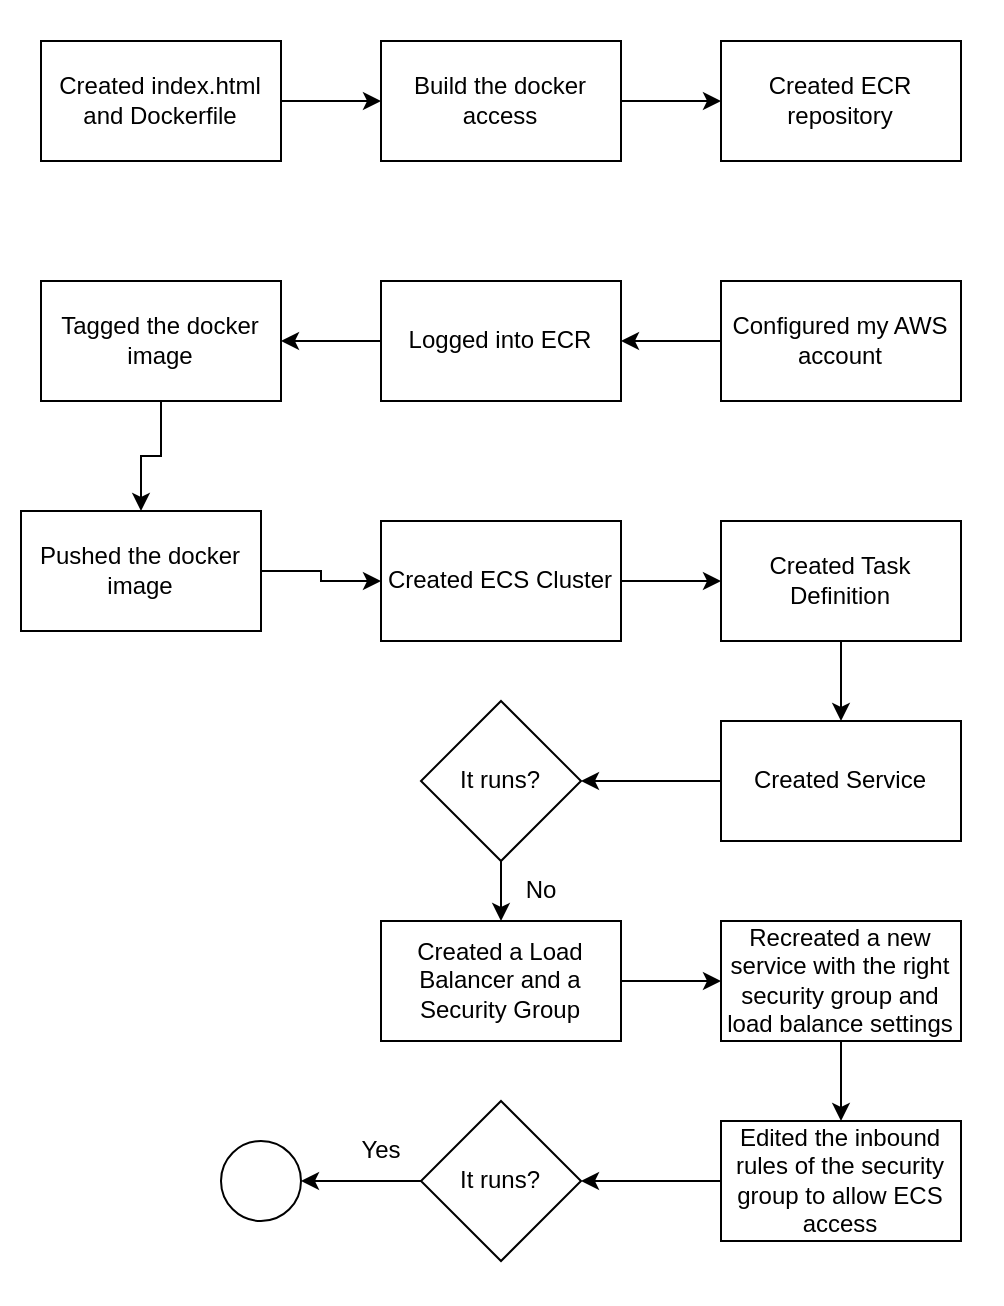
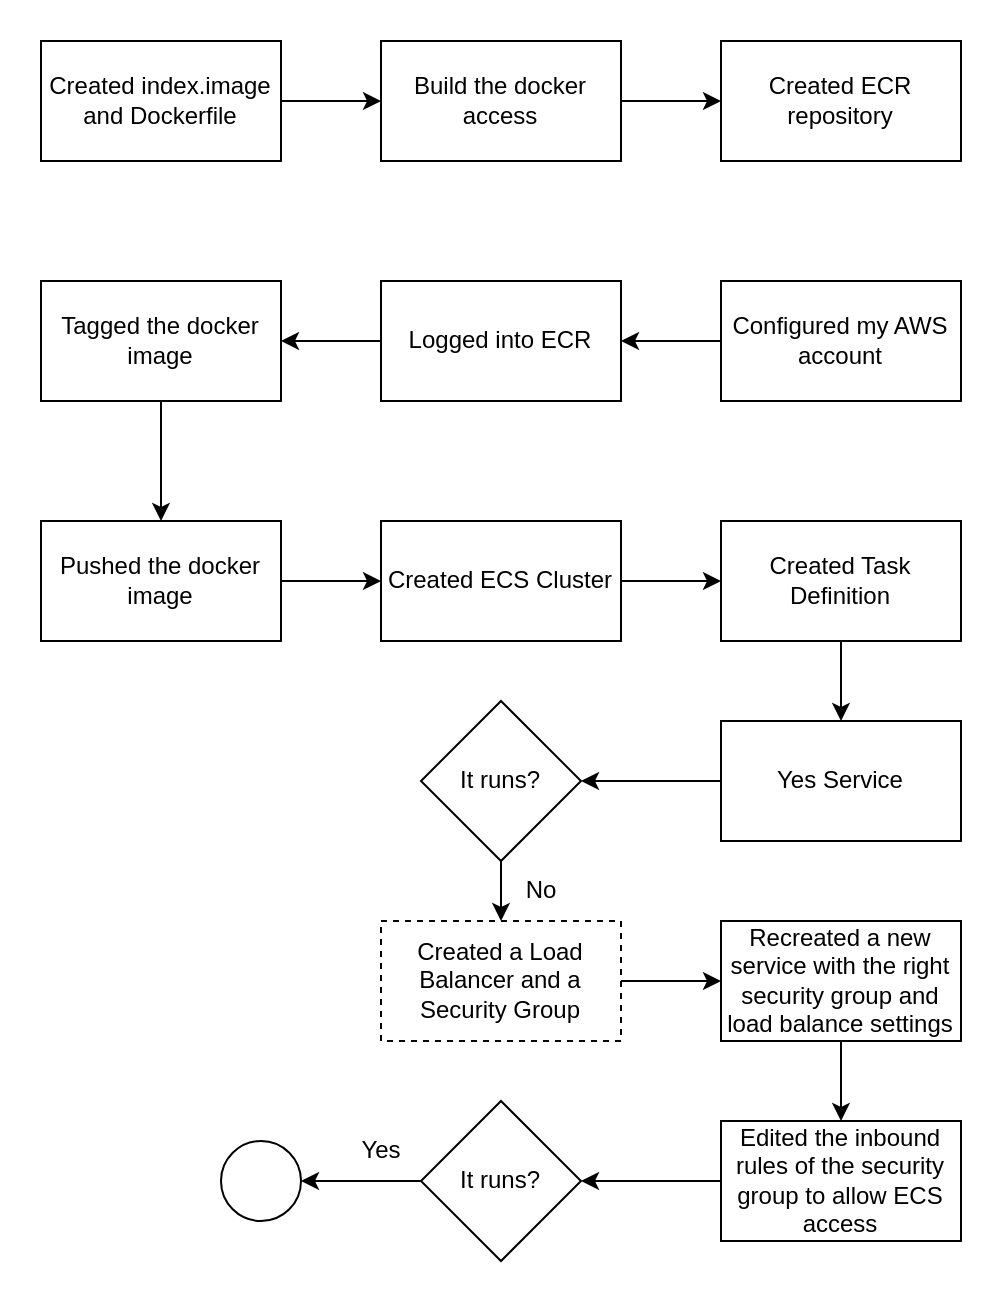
(161, 101) -> (161, 101)
(141, 571) -> (161, 581)
(841, 781) -> (841, 781)
(501, 981) -> (501, 981)
